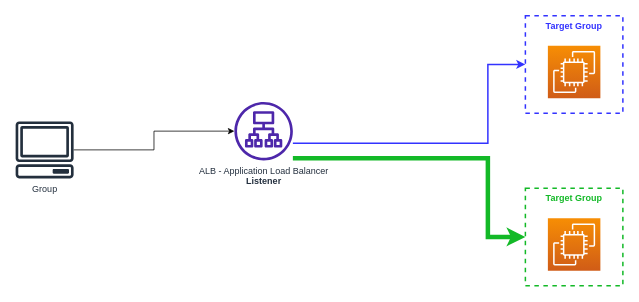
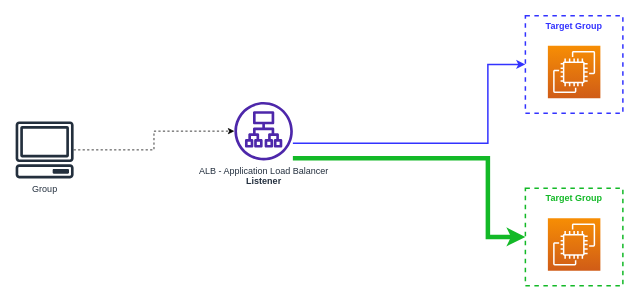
(154, 143) -> (154, 143)
